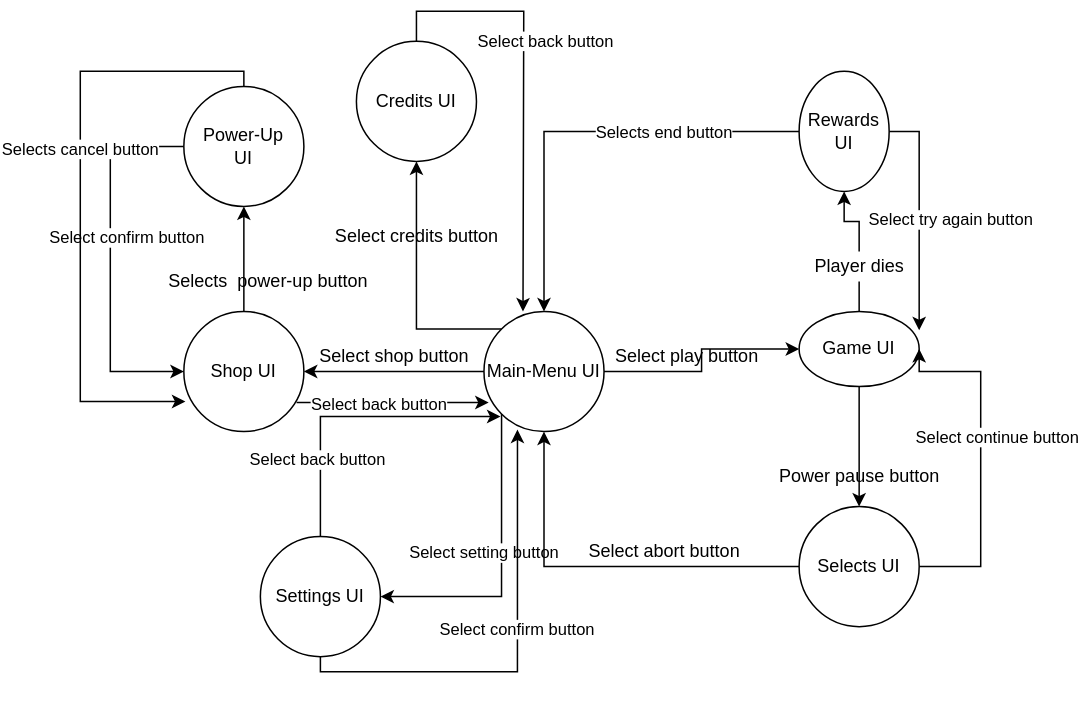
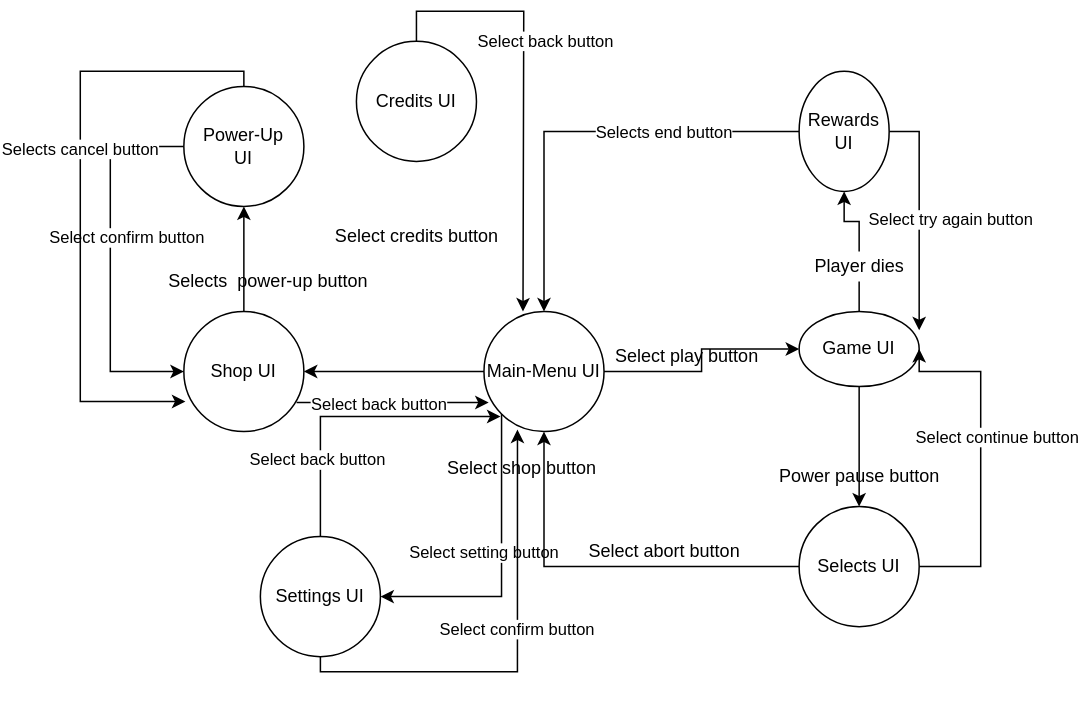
(416, 293) -> none
(394, 356) -> (521, 469)
